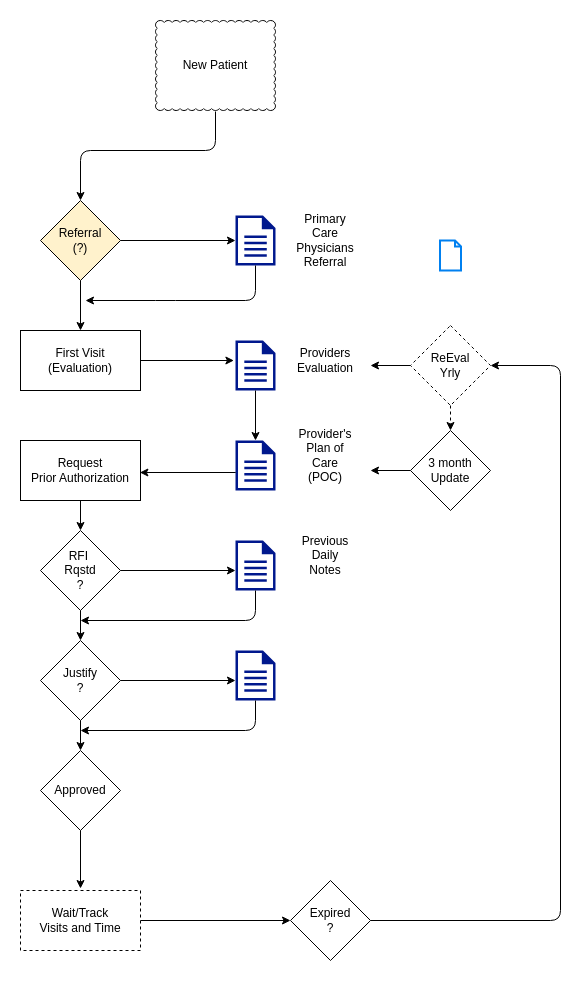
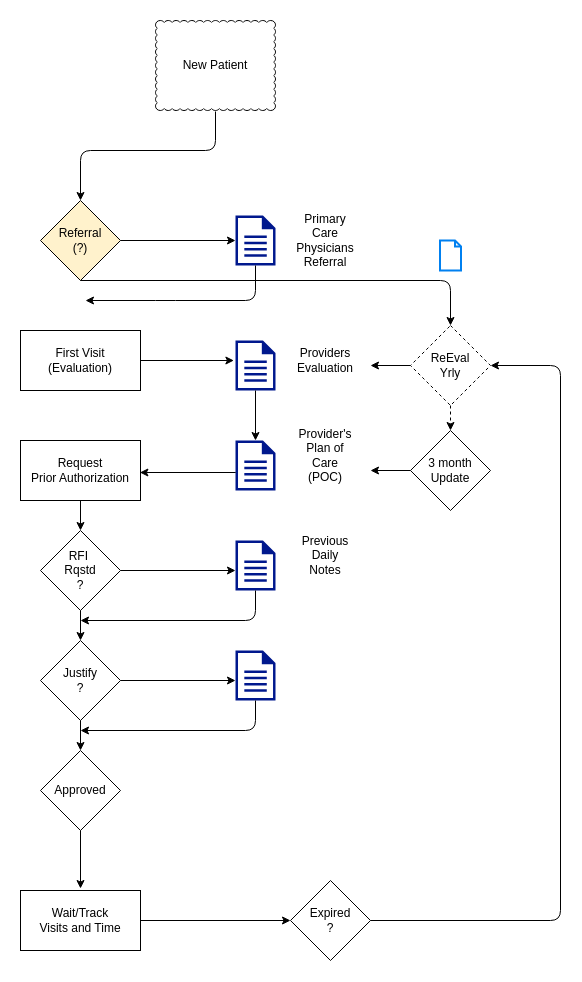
(81, 302) -> (280, 281)
(81, 921) -> (81, 921)
